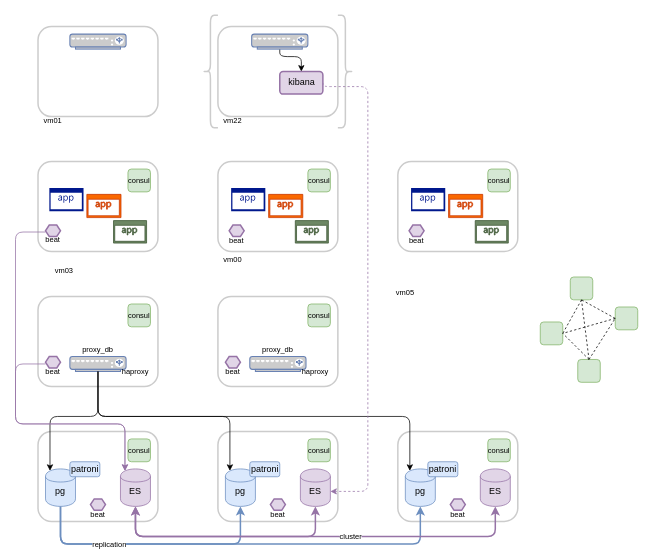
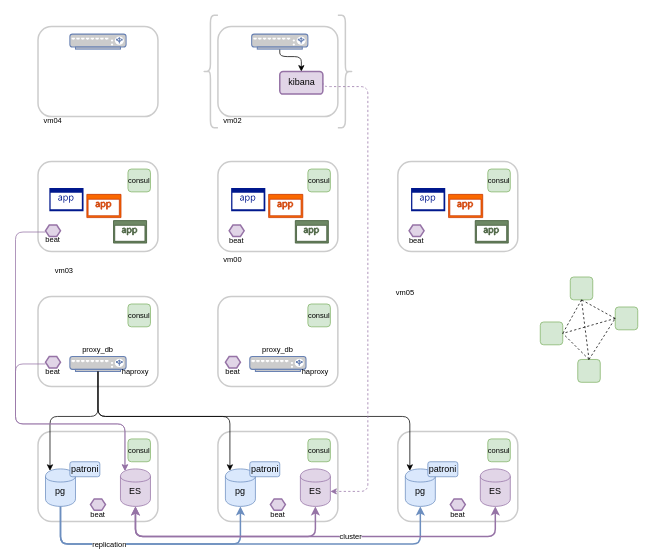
(53, 120) -> (53, 120)
(233, 120) -> (233, 120)
